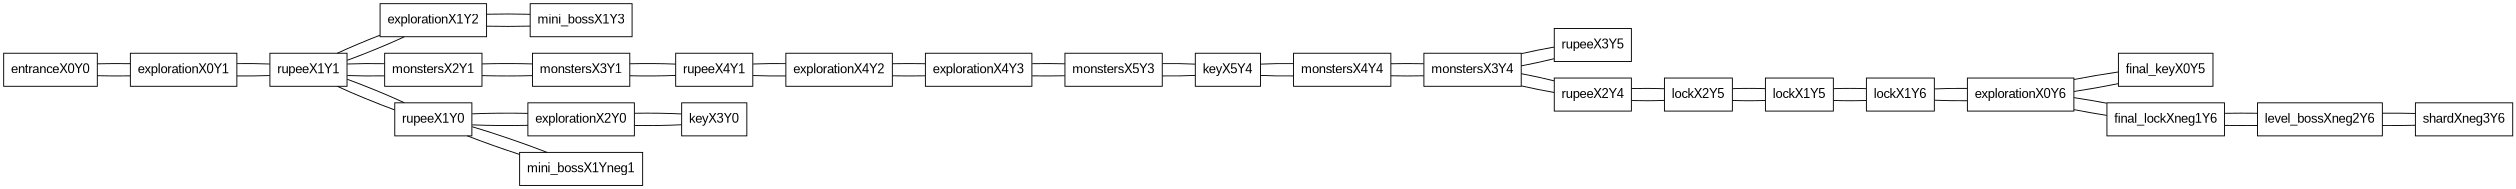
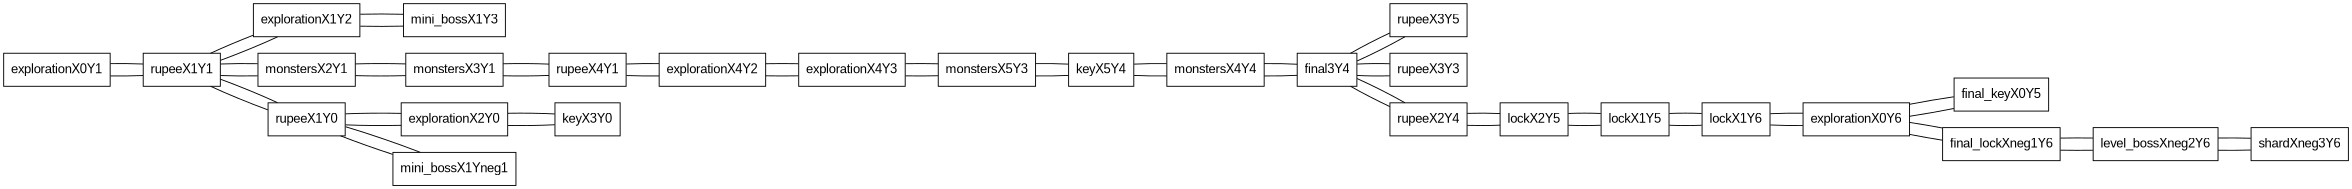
(50, 70) -> none
none -> (1428, 70)
(1473, 70) -> (1327, 70)
